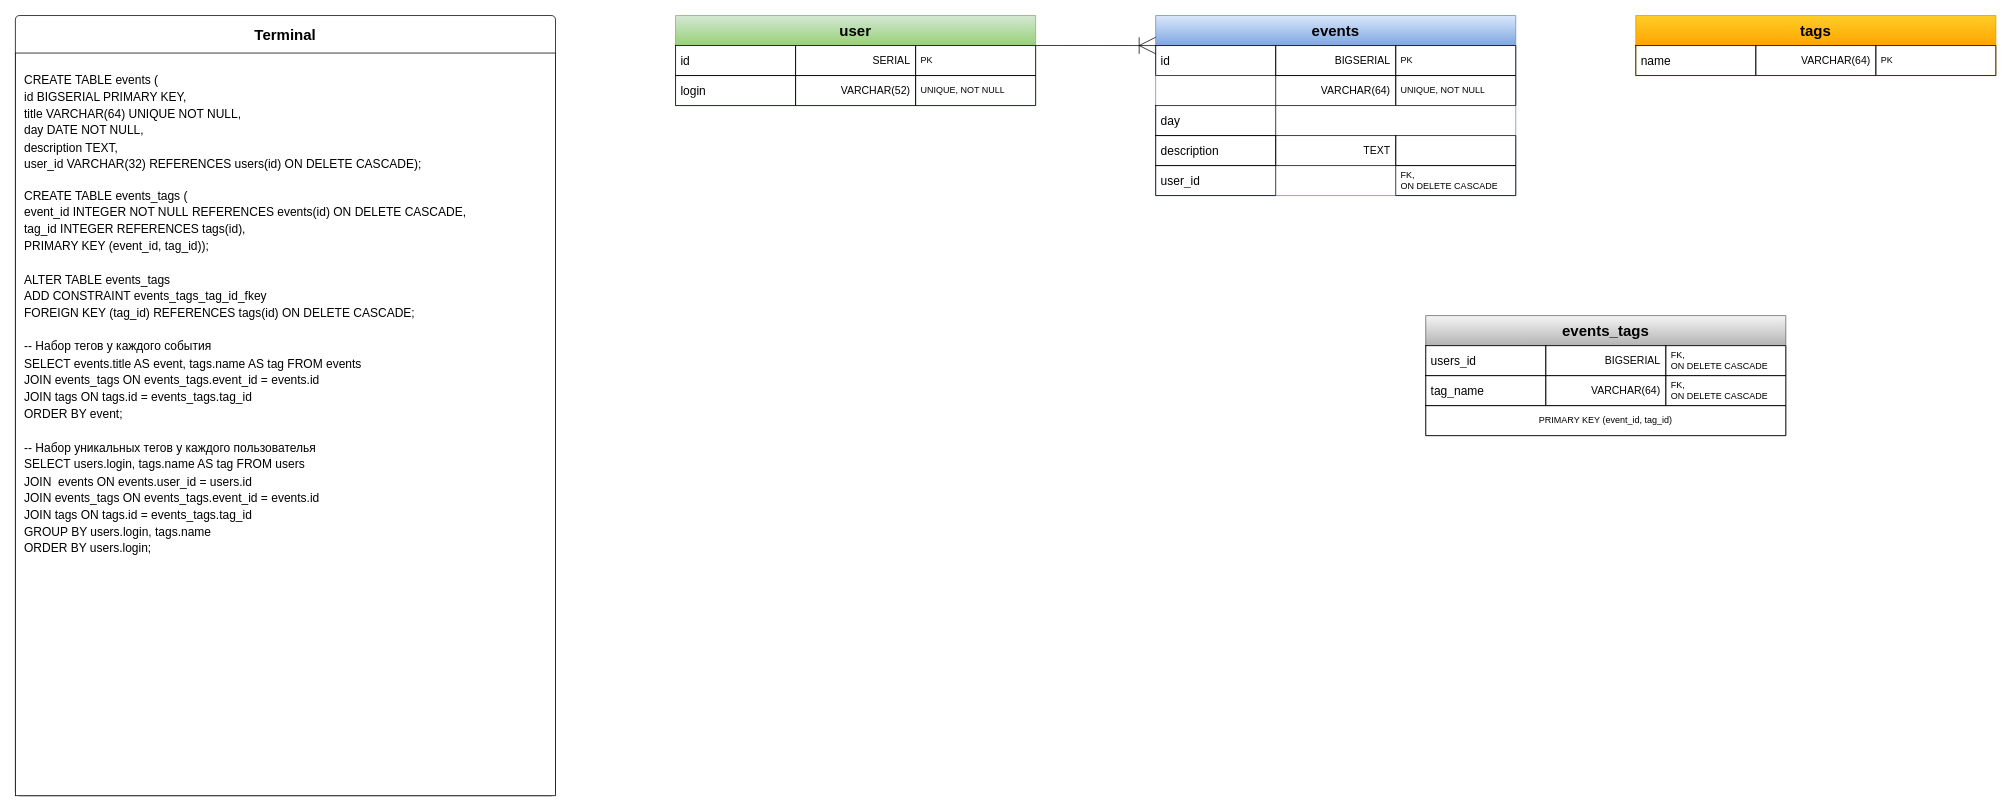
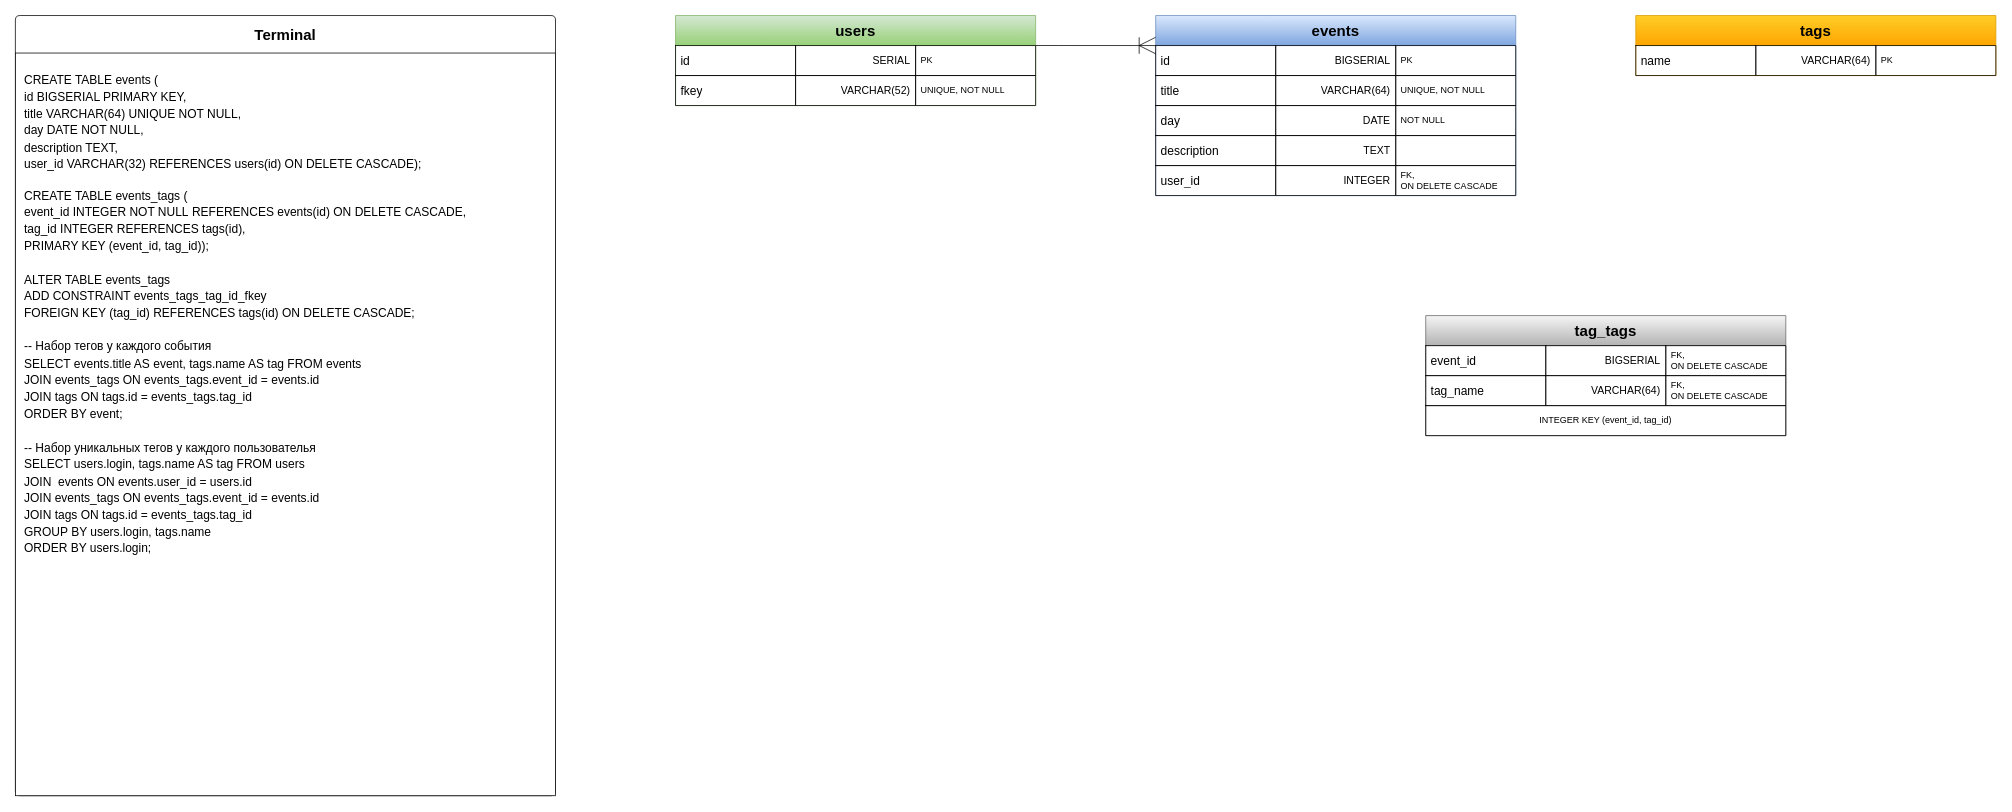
(855, 30) -> (855, 30)
(694, 90) -> (694, 90)
none -> (1215, 90)
none -> (1335, 120)
none -> (1455, 120)
none -> (1335, 180)
(1605, 330) -> (1605, 330)
(1456, 360) -> (1456, 360)
(1605, 420) -> (1605, 420)
